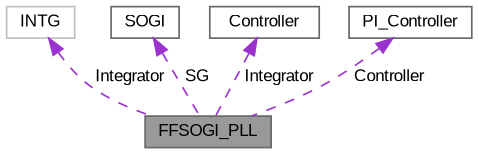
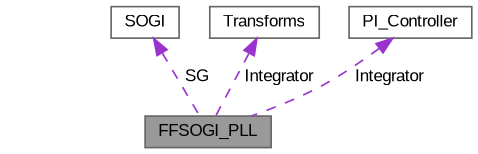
(41, 22) -> none
(265, 22) -> (265, 22)
(387, 77) -> (387, 77)
